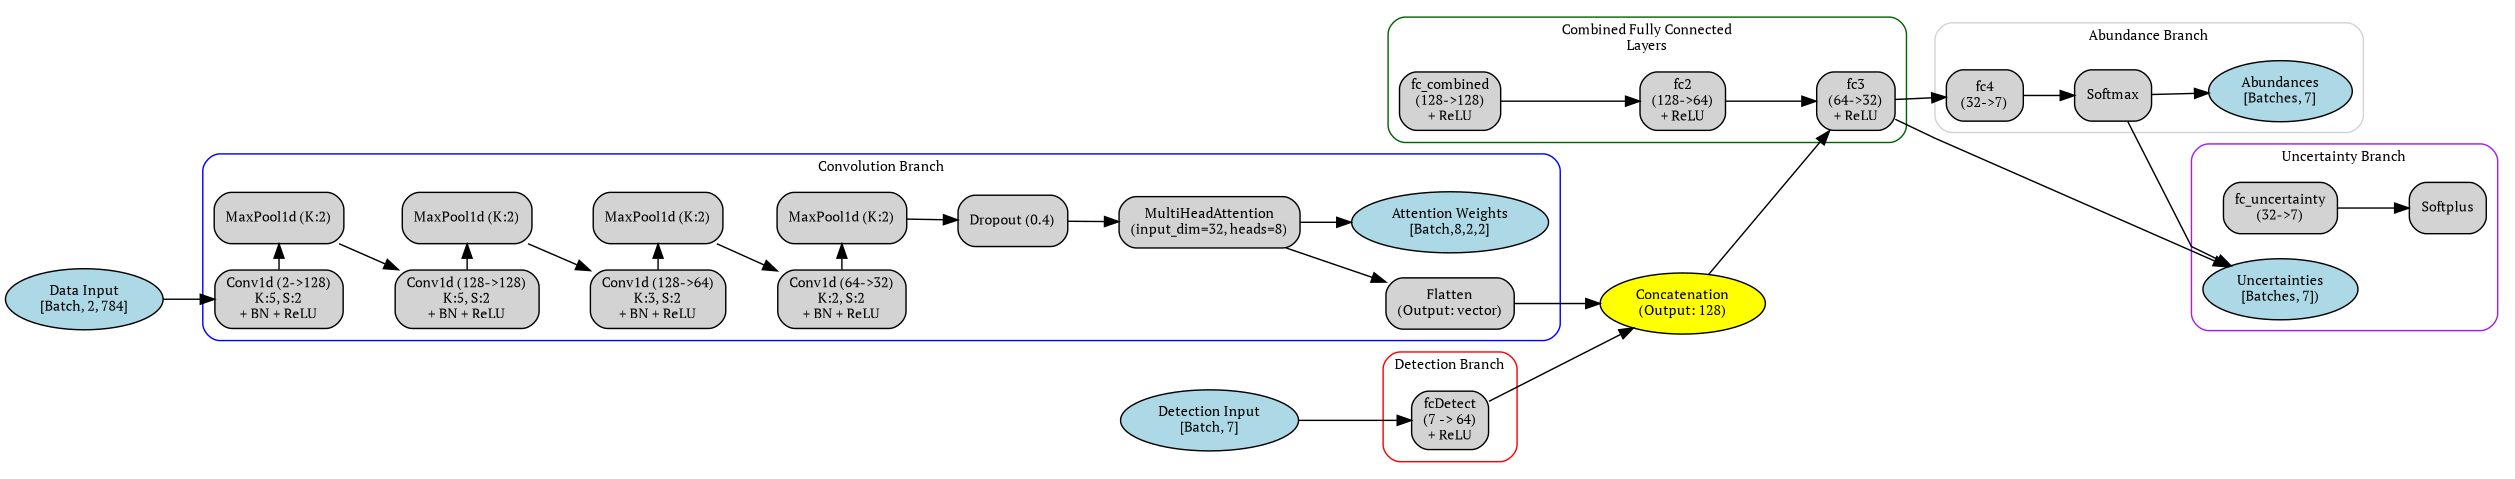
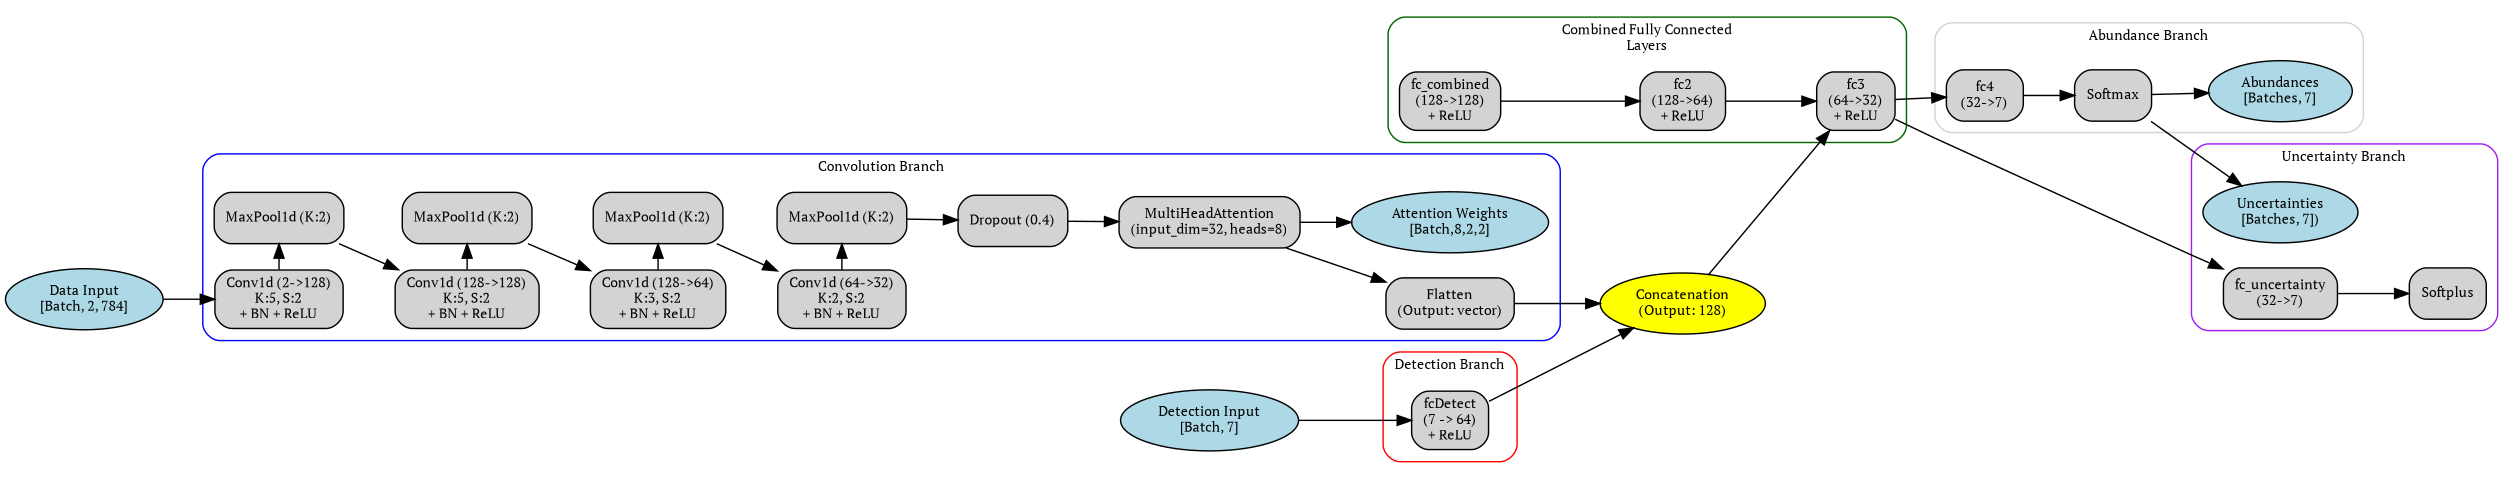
(2055, 191) -> (2052, 192)
